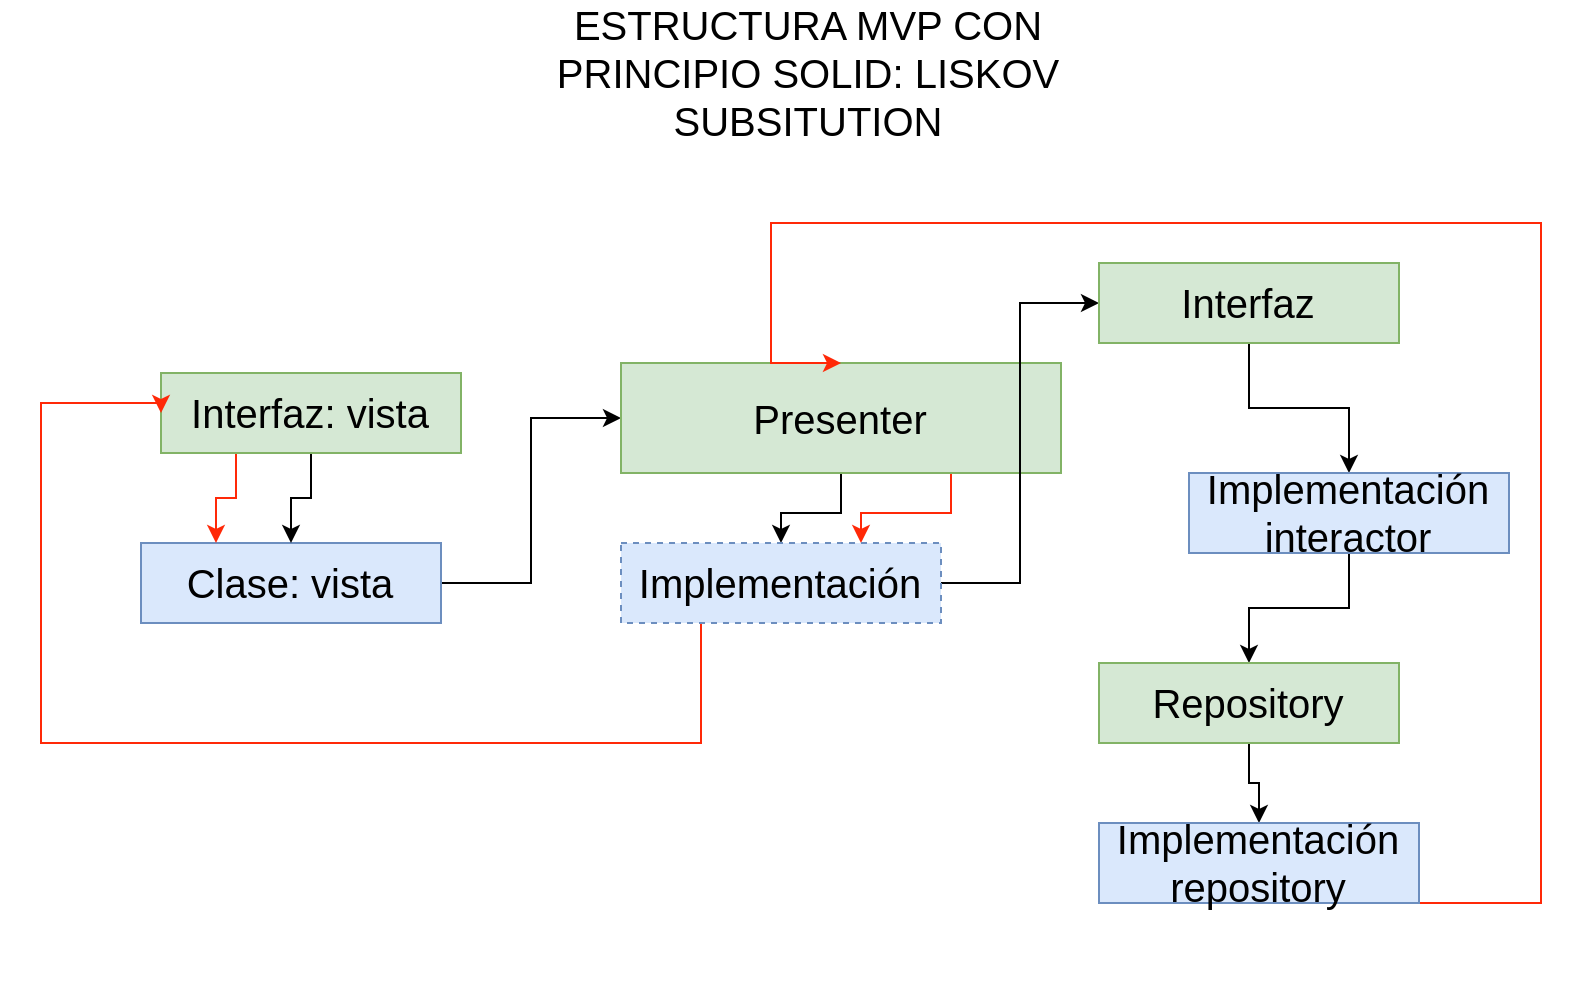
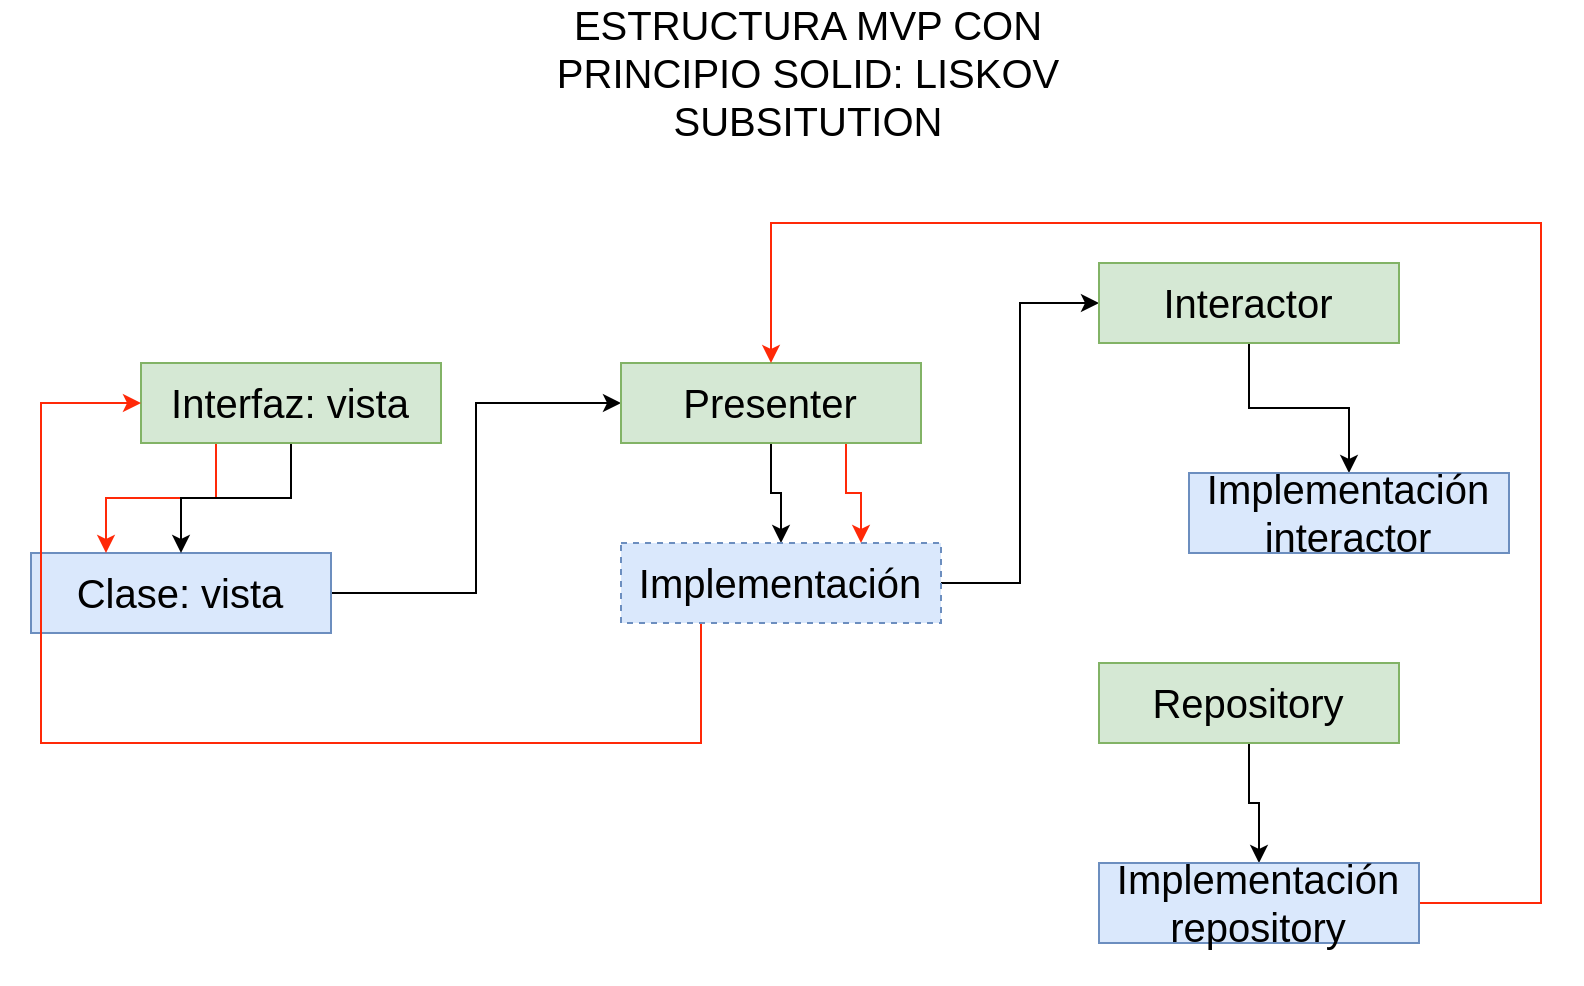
(1249, 303) -> (1249, 303)
(311, 413) -> (291, 403)
(841, 418) -> (771, 403)
(291, 583) -> (181, 593)
(1306, 608) -> none
(1259, 863) -> (1259, 903)
